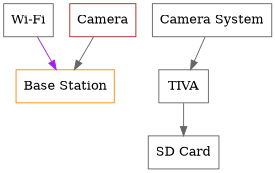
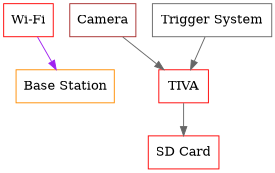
(28, 20) -> (28, 20)
(212, 20) -> (212, 20)
(86, 49) -> (140, 50)
(184, 86) -> (184, 86)
(184, 152) -> (184, 152)
